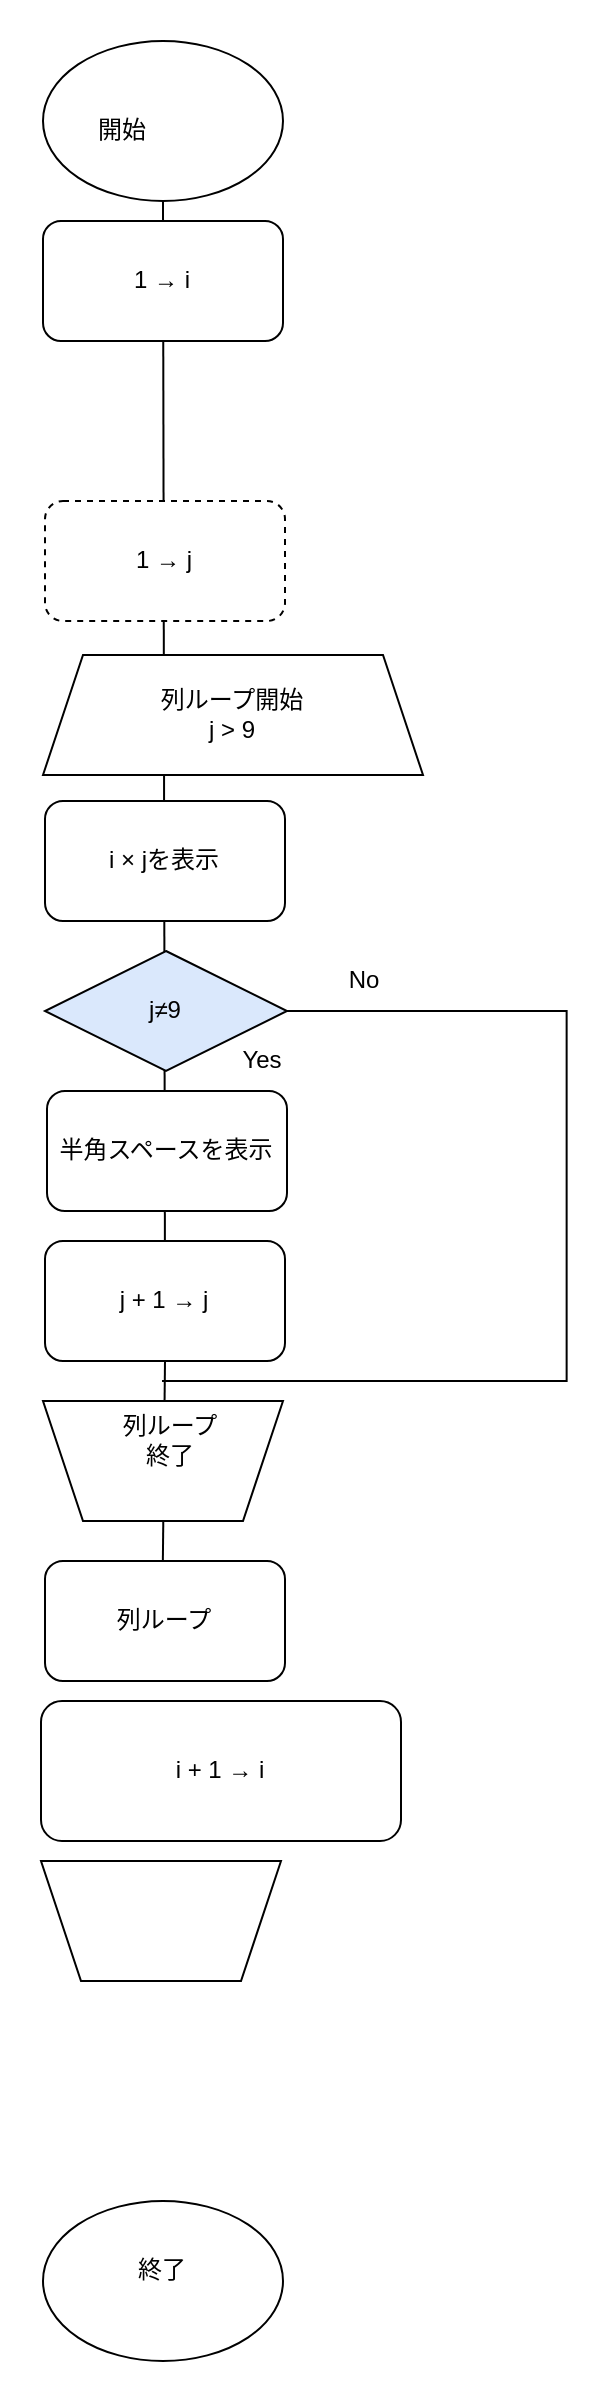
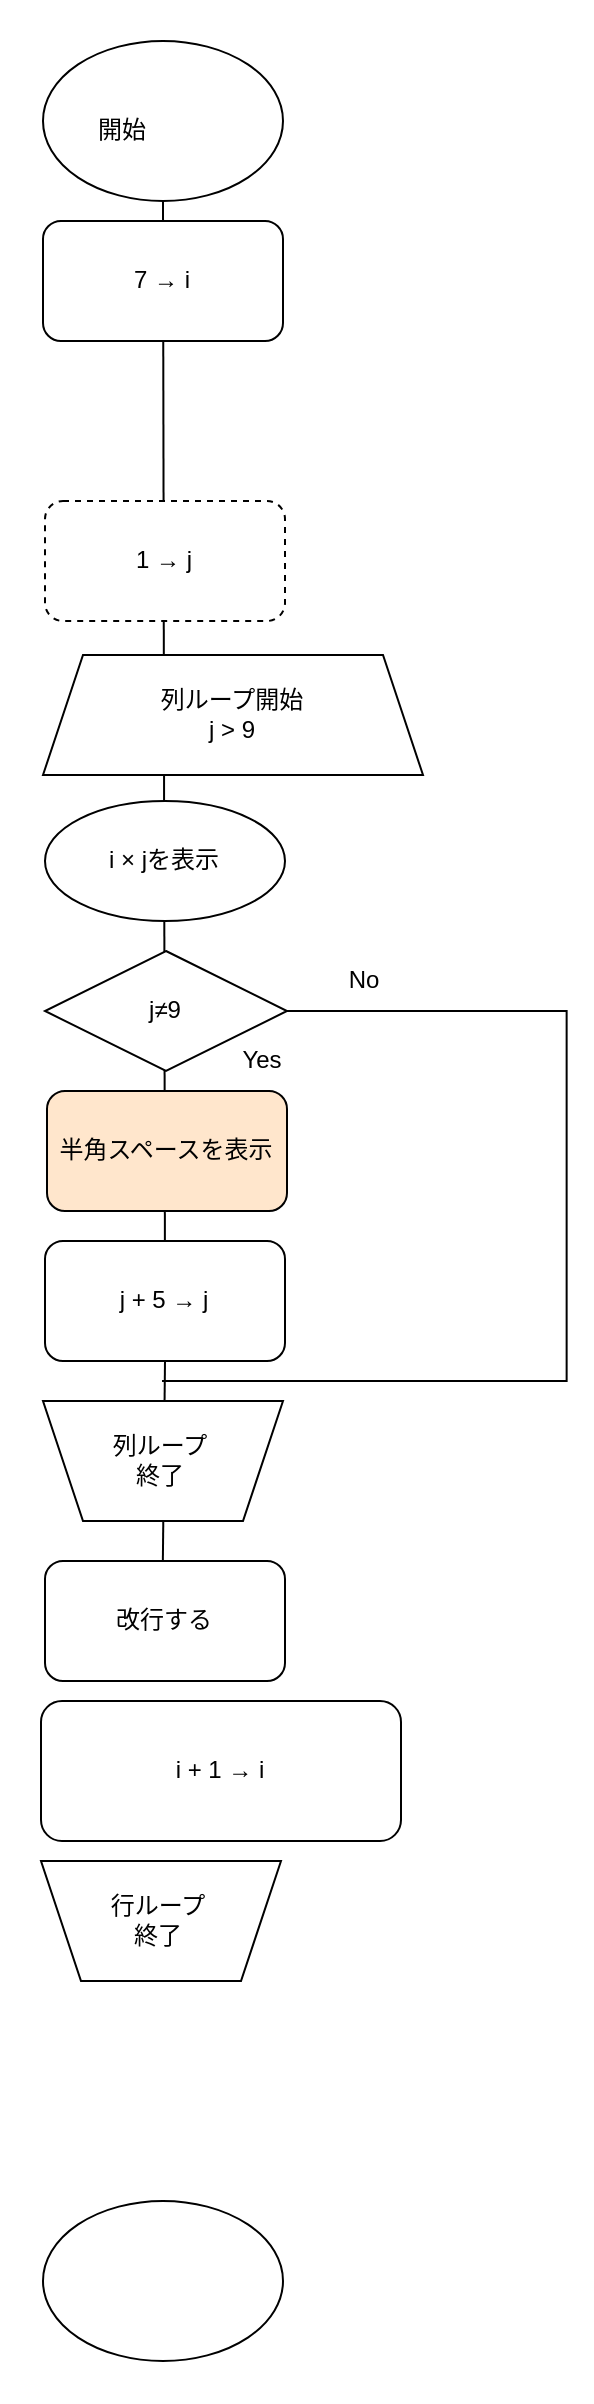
(163, 281) -> (163, 281)
(165, 861) -> (165, 861)
(166, 1011) -> (166, 1011)
(167, 1151) -> (167, 1151)
(165, 1301) -> (165, 1301)
(171, 1441) -> (161, 1461)
(165, 1621) -> (165, 1621)
none -> (159, 1921)
(163, 2271) -> none
